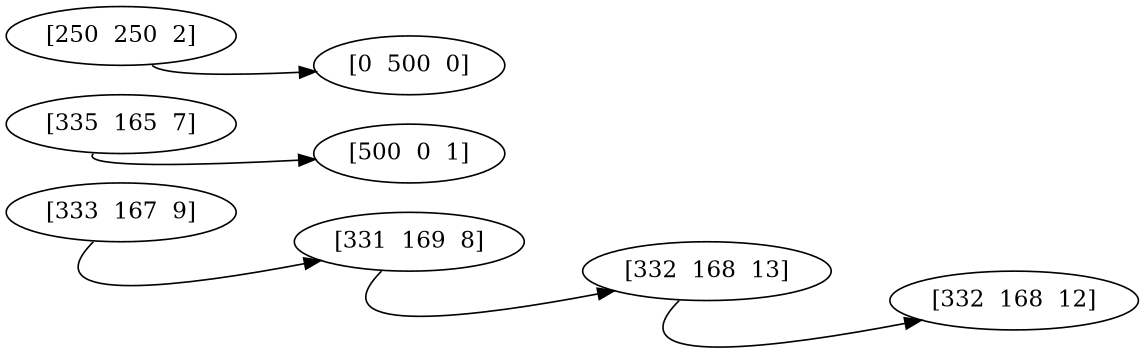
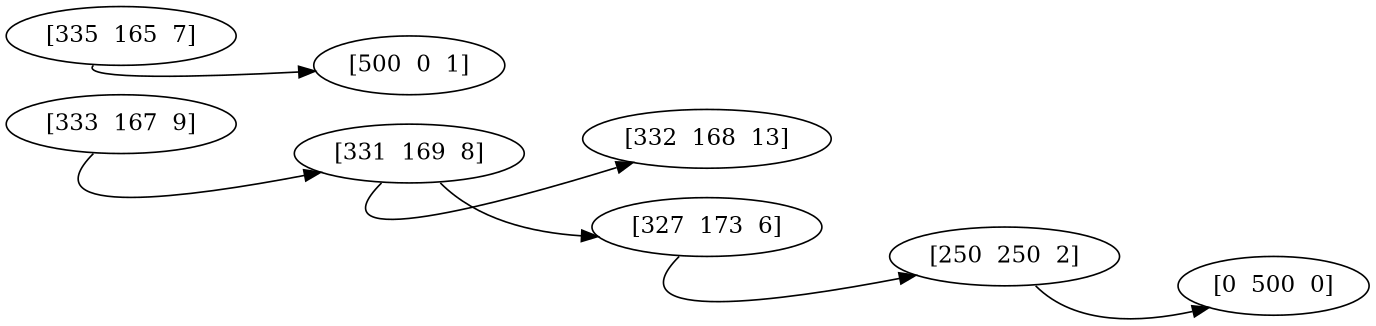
none -> (707, 227)
(1014, 301) -> none
